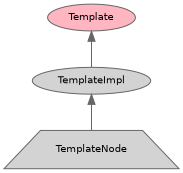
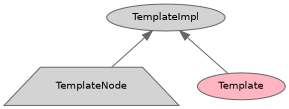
(92, 54) -> (207, 55)
